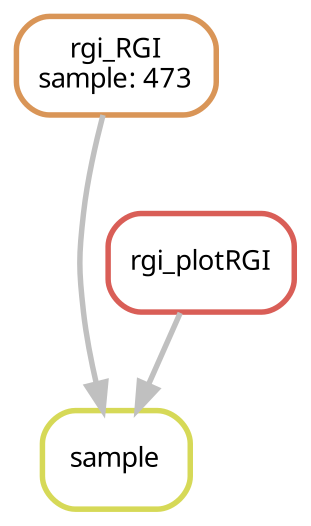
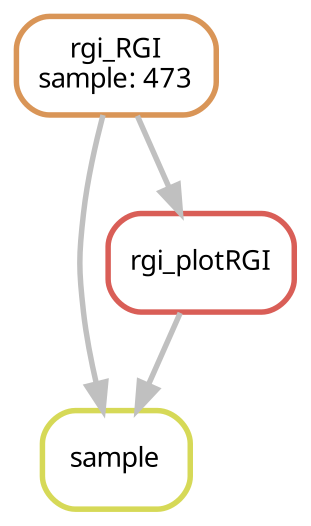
none -> (153, 152)
